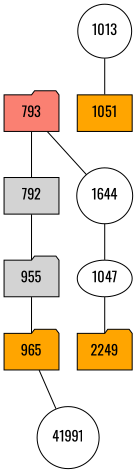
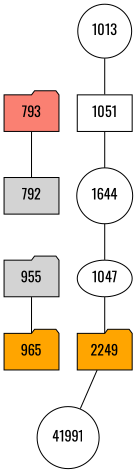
(105, 113) -> (105, 113)
(67, 153) -> (105, 150)
(32, 237) -> none
(48, 389) -> (89, 389)
